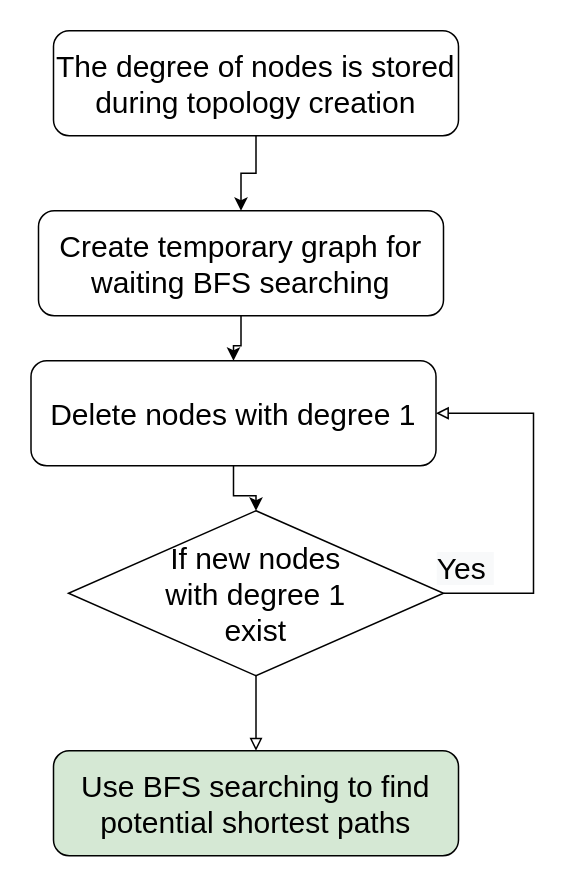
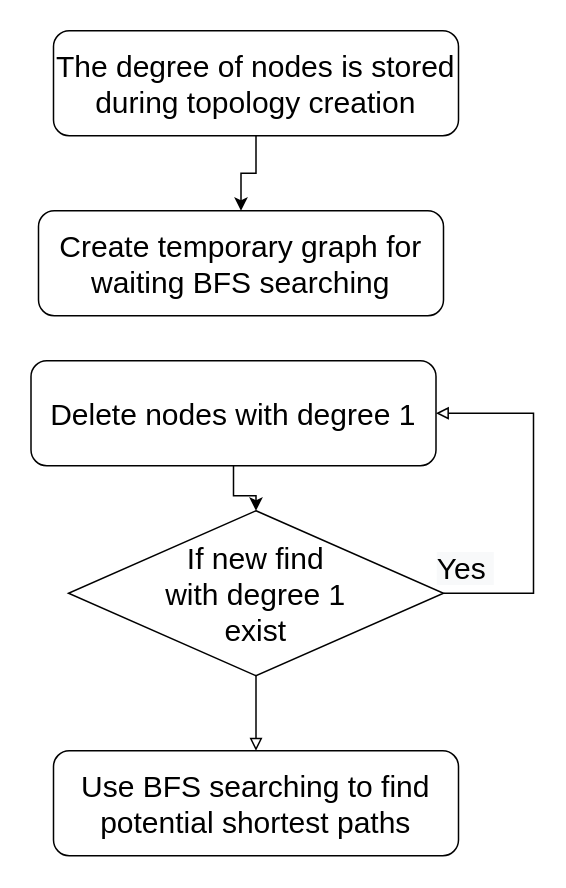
(241, 337) -> none
(256, 593) -> (256, 593)
(256, 803) -> (256, 803)
